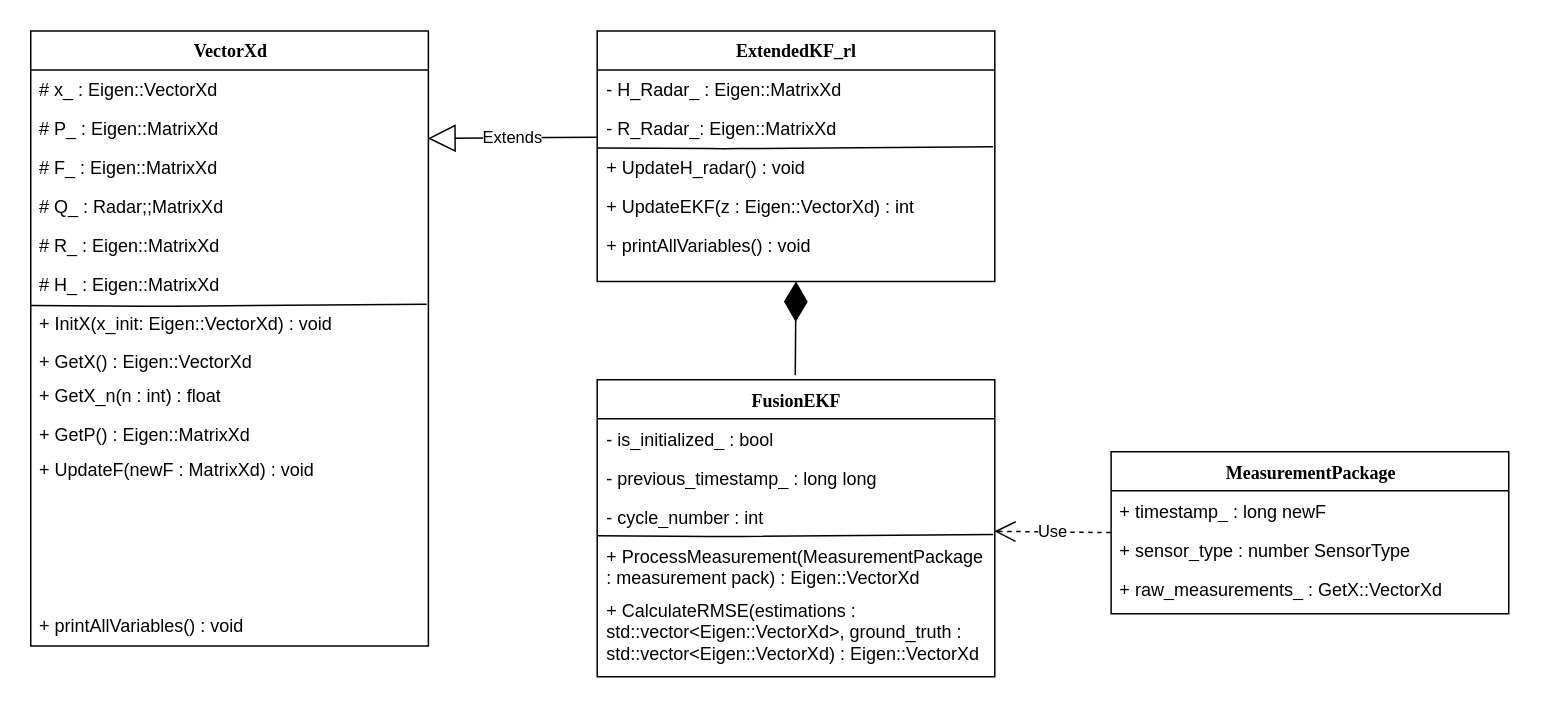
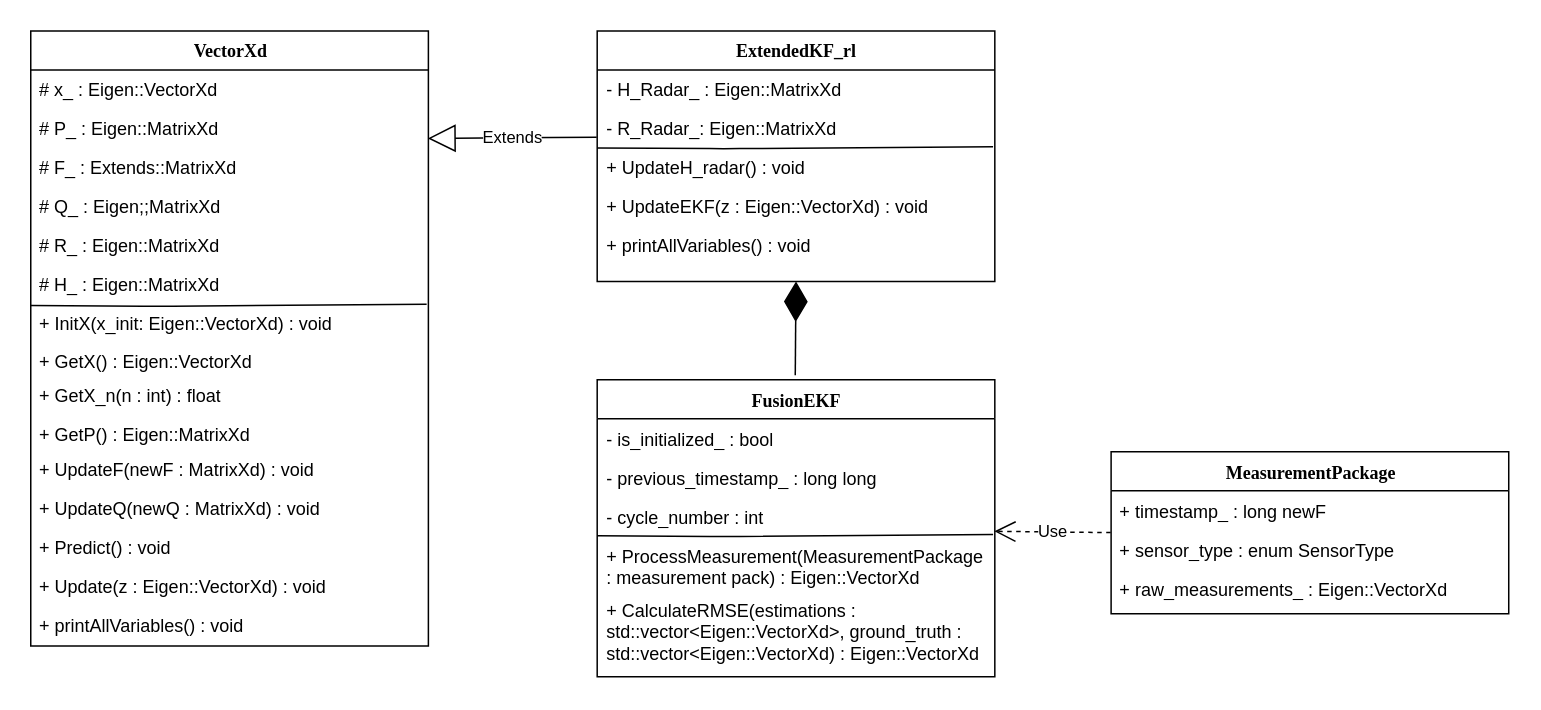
(132, 169) -> (144, 169)
(134, 208) -> (132, 208)
(773, 208) -> (778, 208)
none -> (230, 508)
none -> (230, 547)
(1274, 552) -> (1264, 552)
none -> (230, 586)
(1287, 591) -> (1290, 591)
